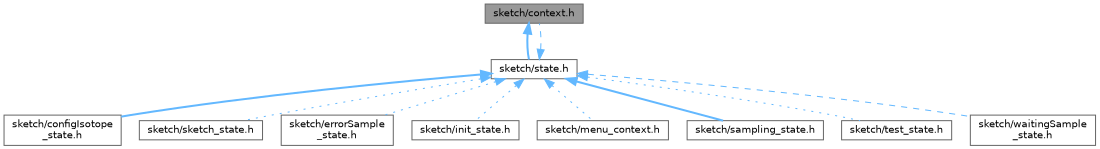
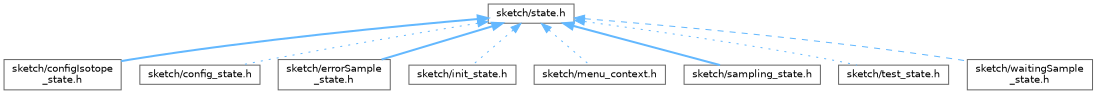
(534, 14) -> none
(440, 98) -> (437, 43)
(201, 130) -> (200, 75)
